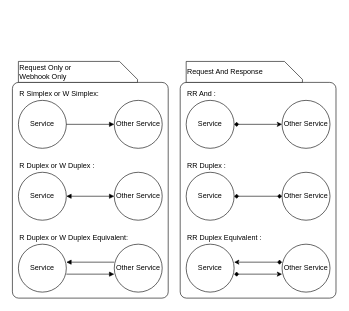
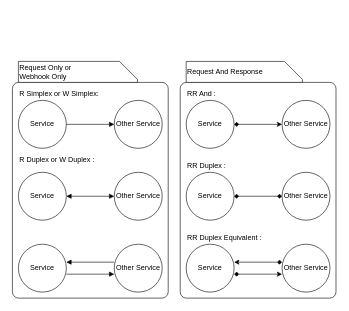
(60, 167) -> (60, 161)
(78, 239) -> none
